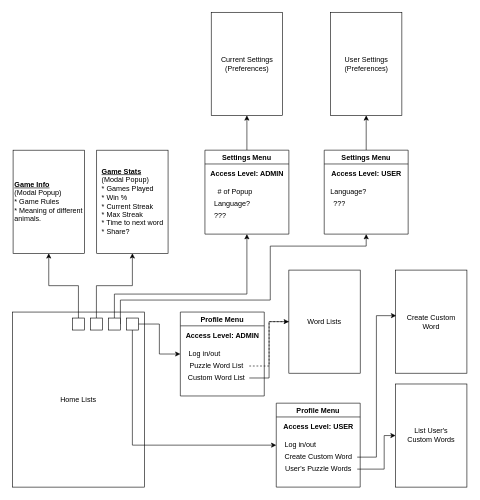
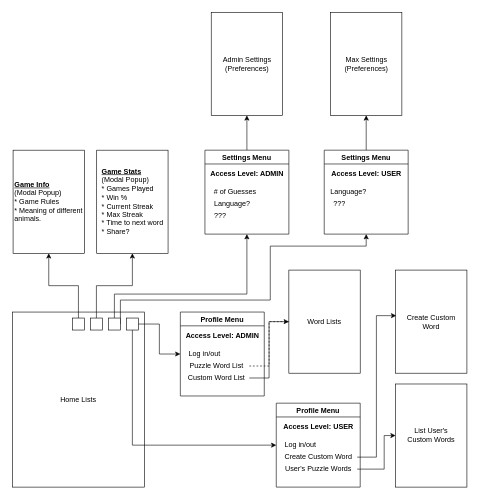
(247, 64) -> (247, 64)
(367, 64) -> (367, 64)
(235, 192) -> (235, 192)
